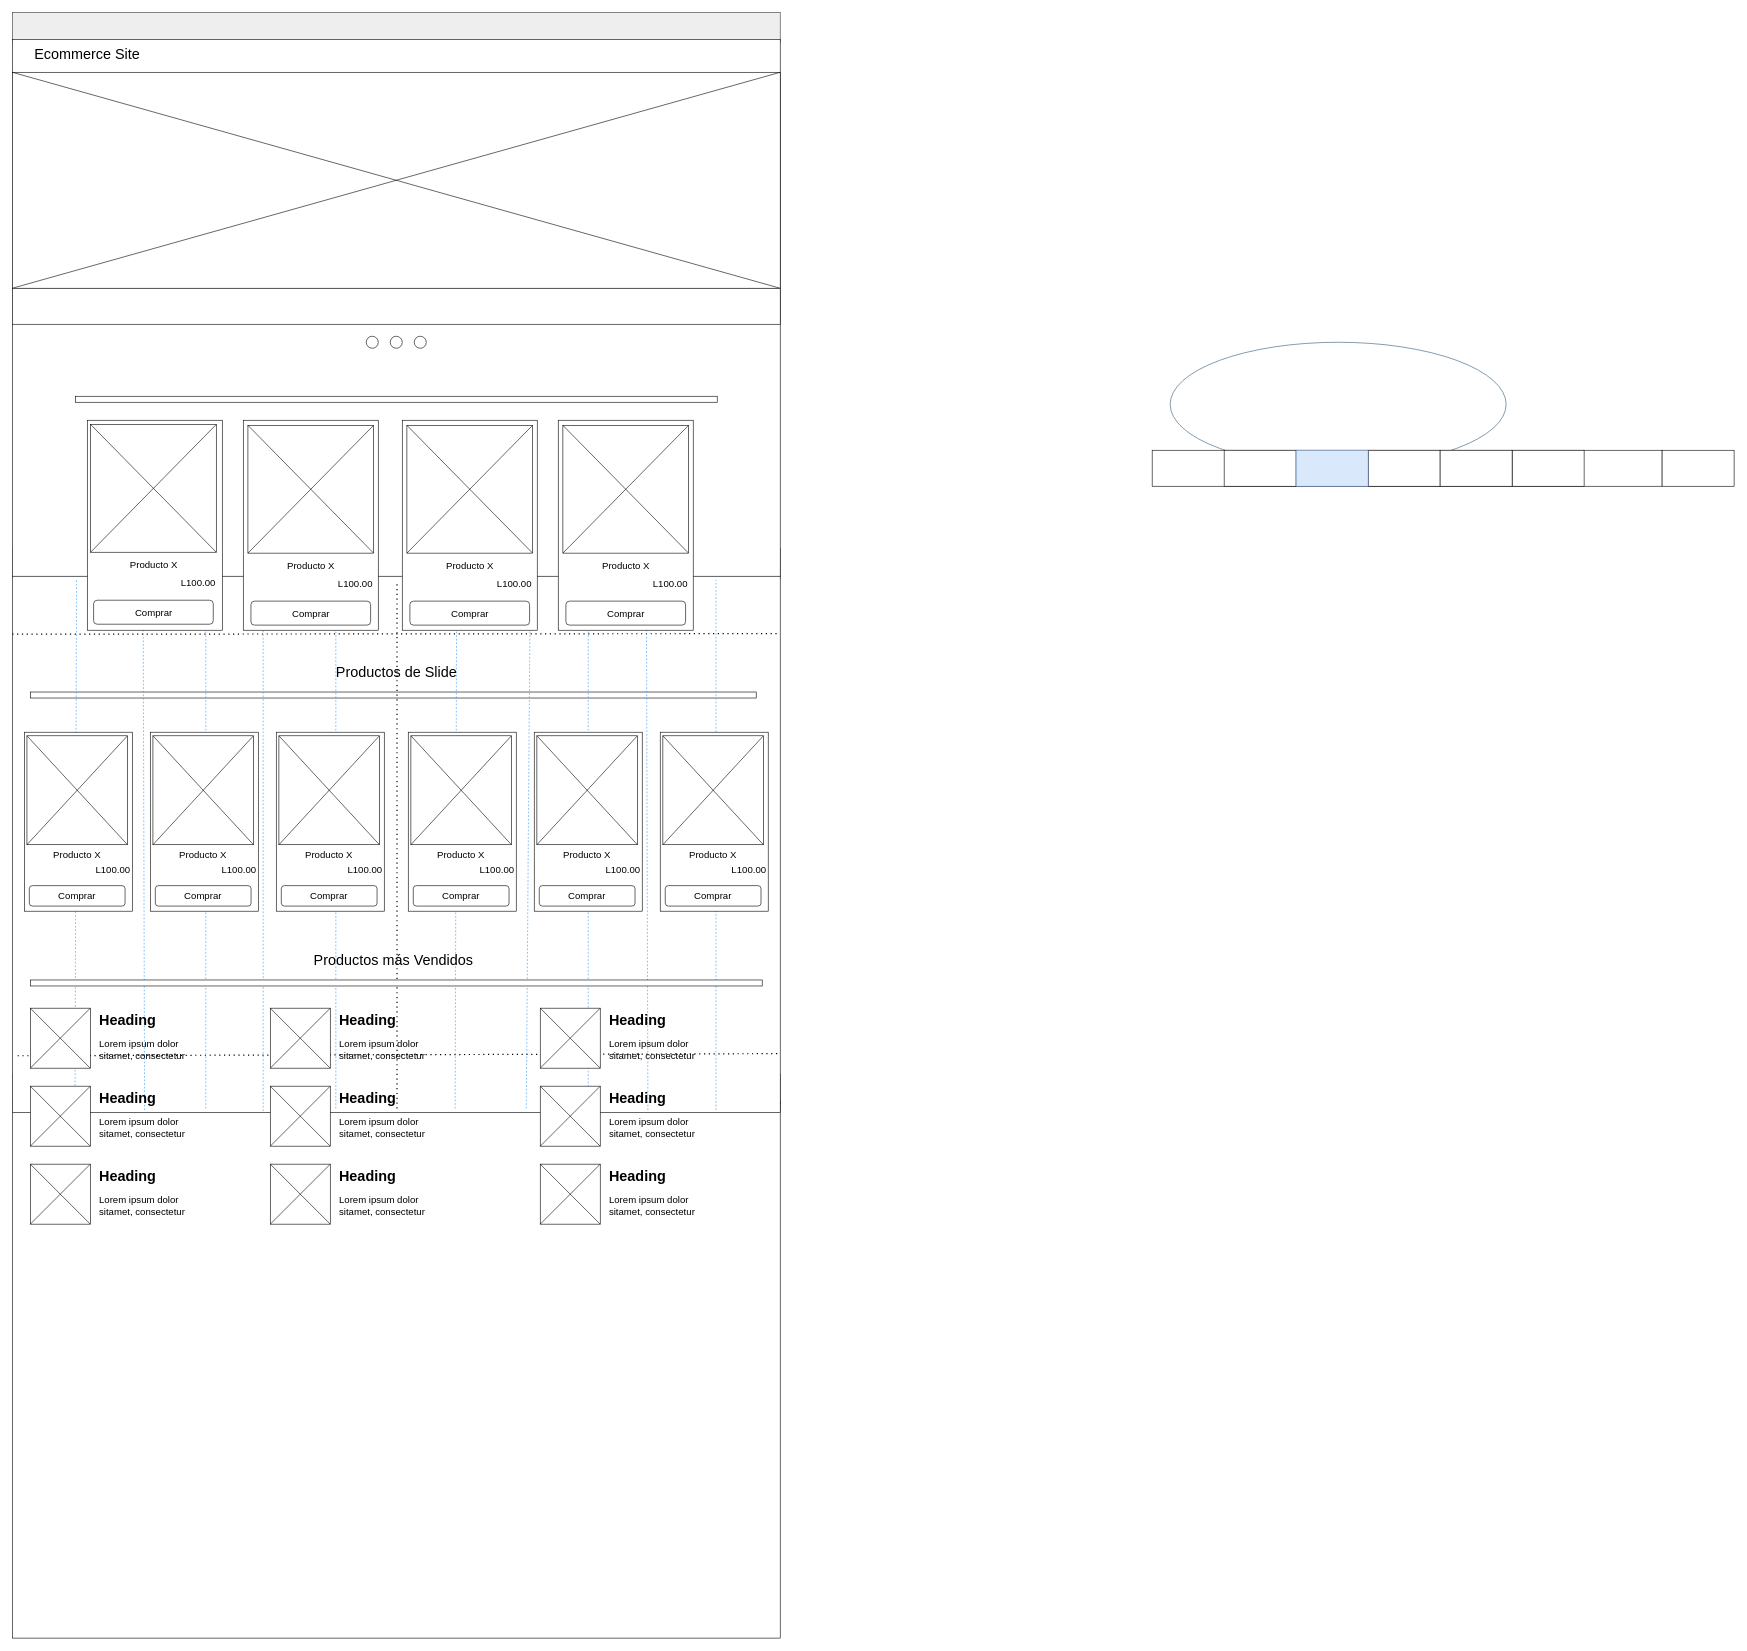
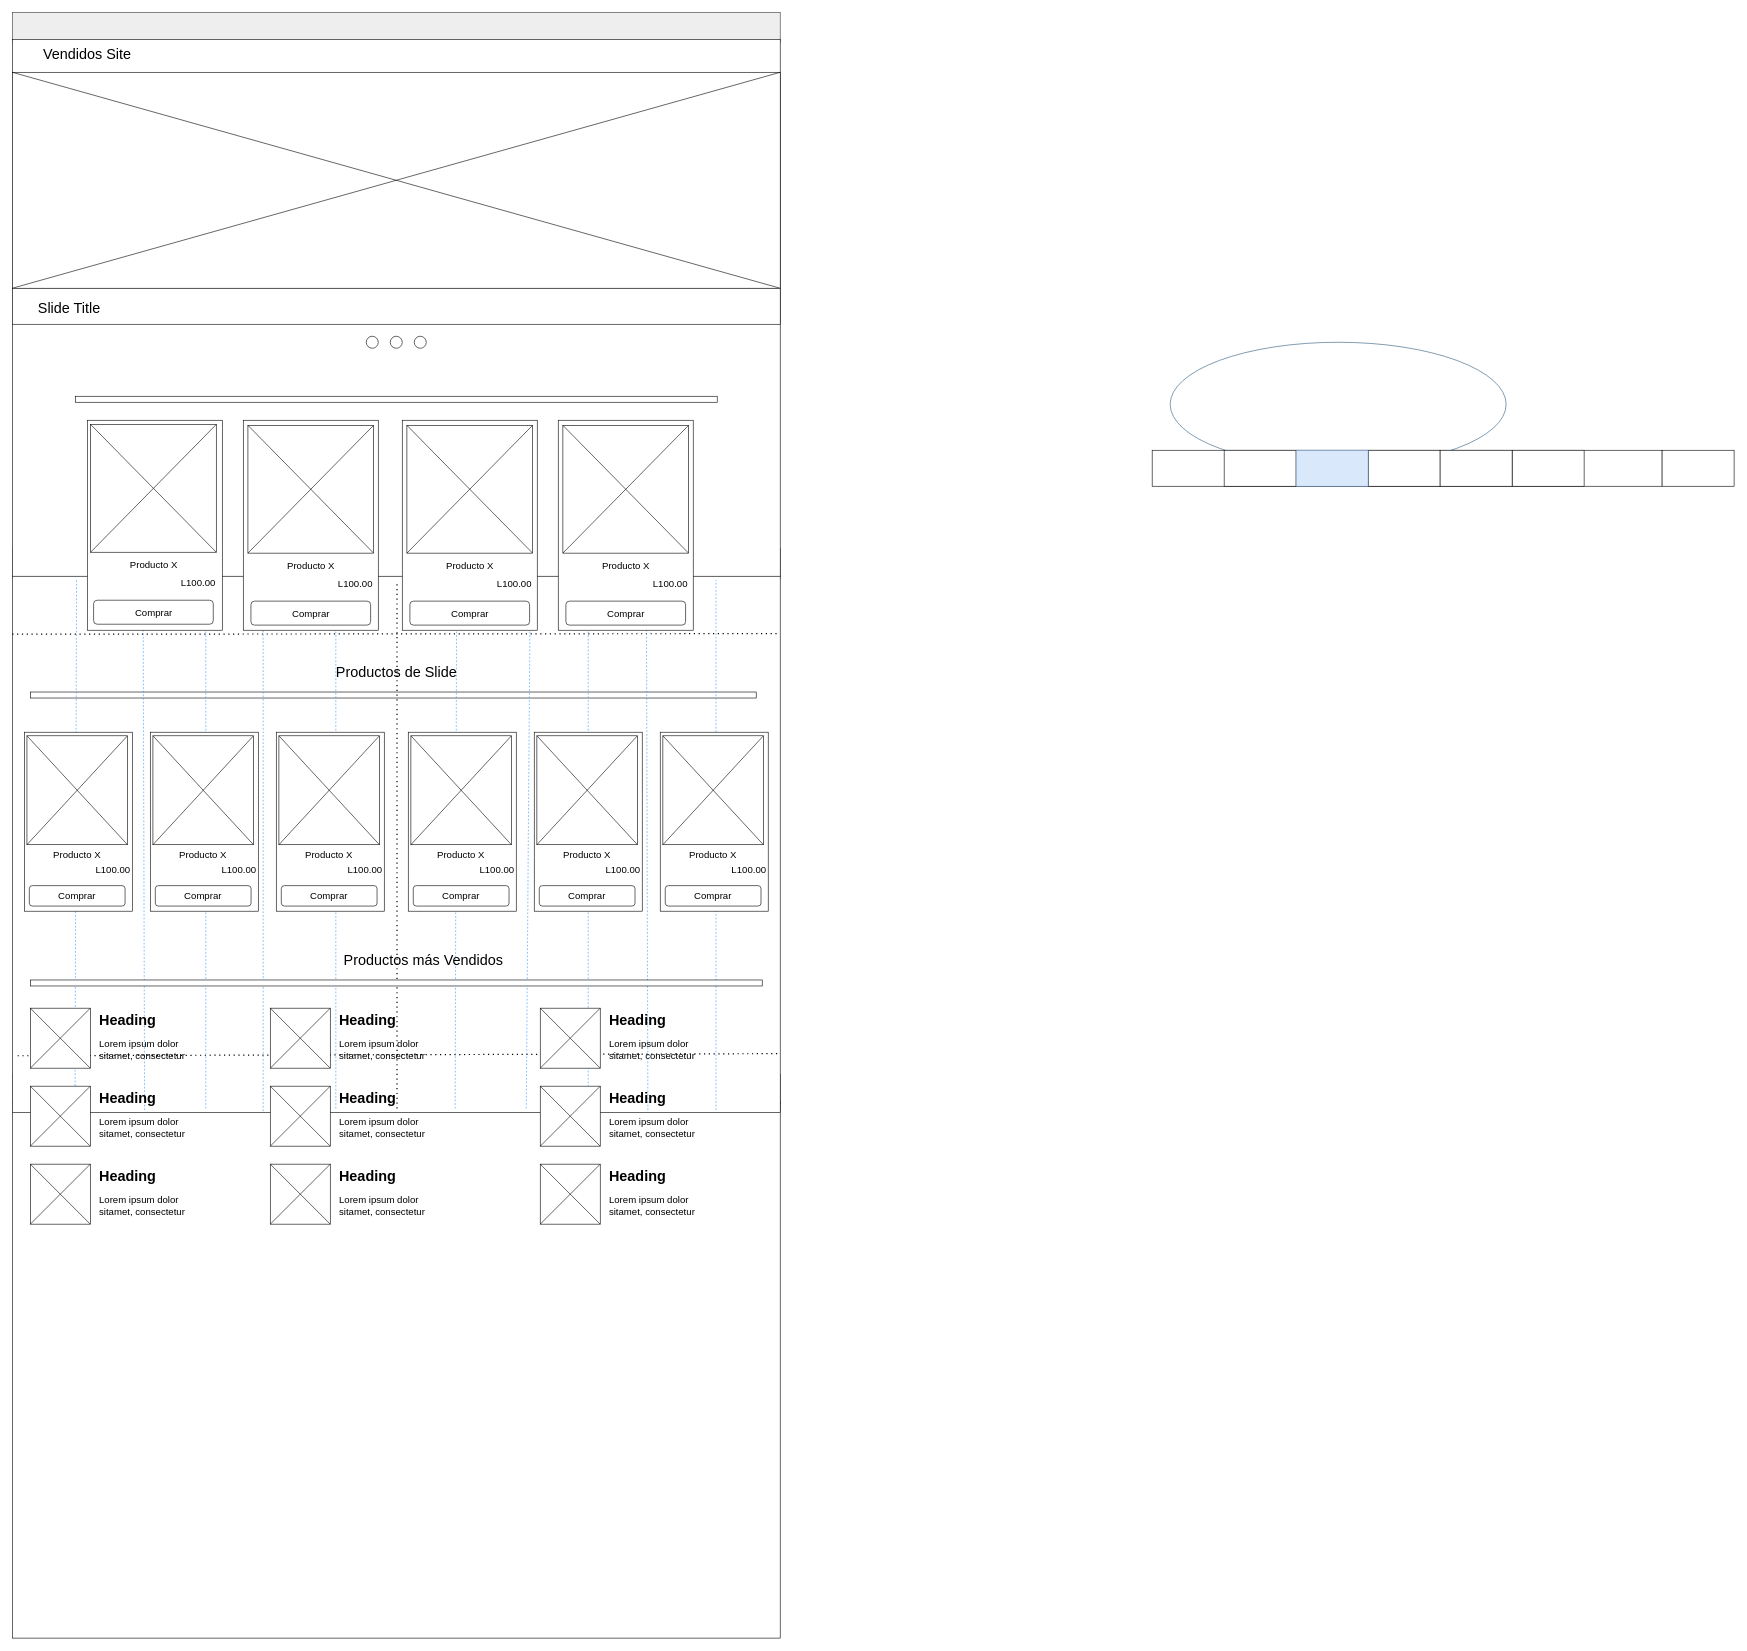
(87, 54) -> (87, 54)
none -> (69, 308)
(393, 960) -> (423, 960)
